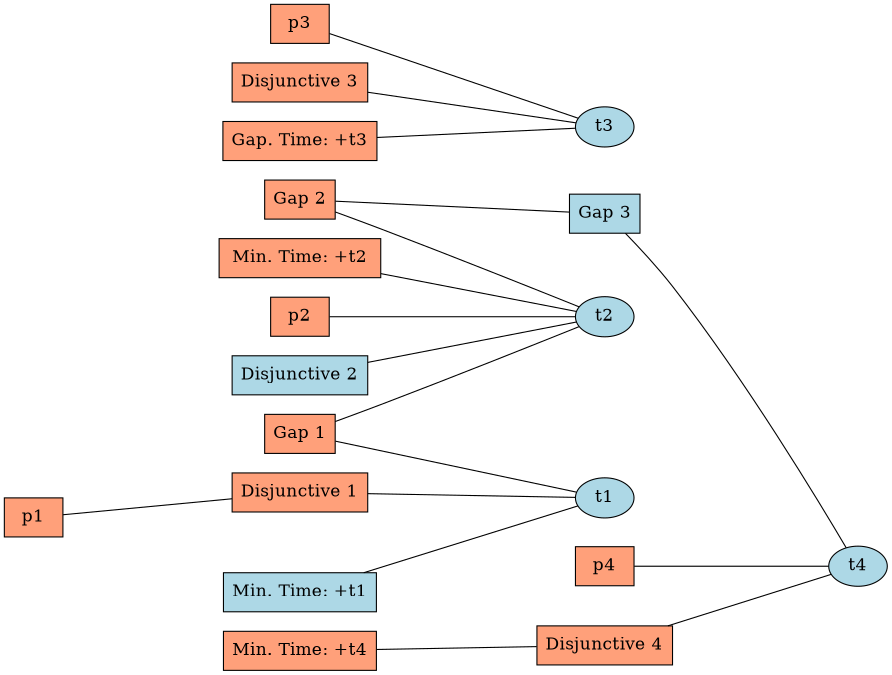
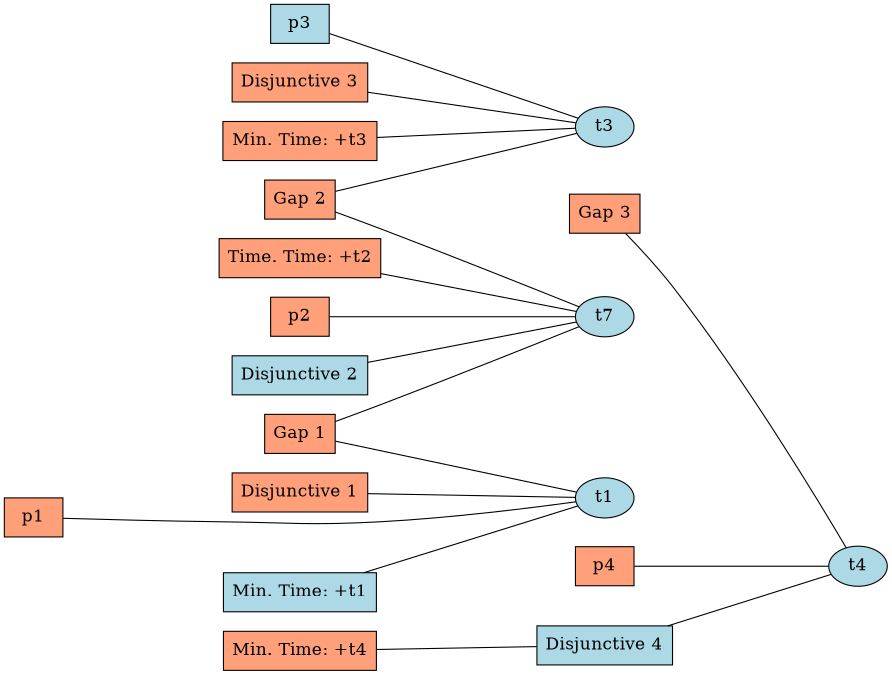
(300, 24) -> (300, 24)
(300, 141) -> (300, 141)
(452, 207) -> (456, 162)
(605, 214) -> (605, 214)
(300, 258) -> (300, 258)
(605, 317) -> (605, 317)
(148, 507) -> (320, 524)
(605, 645) -> (605, 645)
